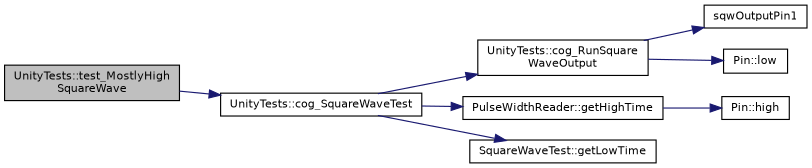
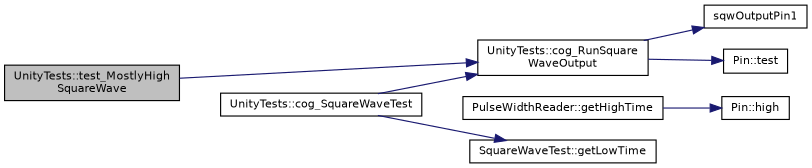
(756, 61) -> (756, 61)
(194, 93) -> (323, 71)
(437, 106) -> none
